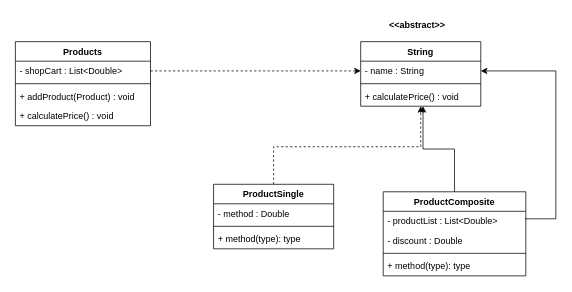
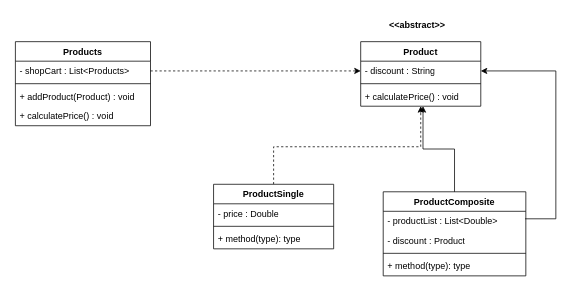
(420, 52) -> (420, 52)
(76, 72) -> (82, 72)
(397, 72) -> (406, 72)
(255, 214) -> (251, 214)
(428, 241) -> (432, 241)
